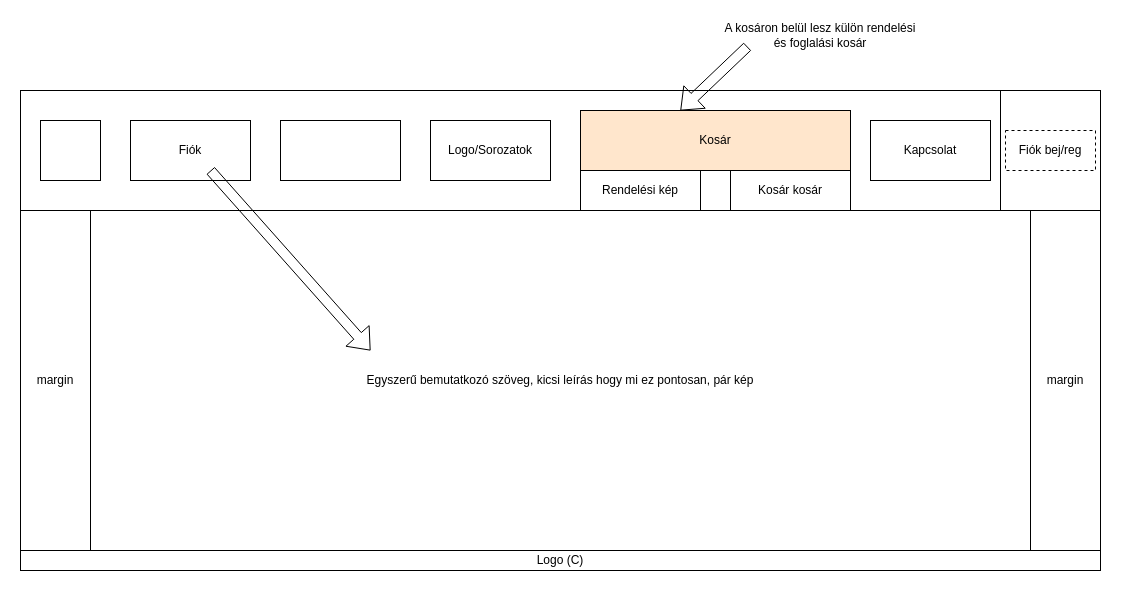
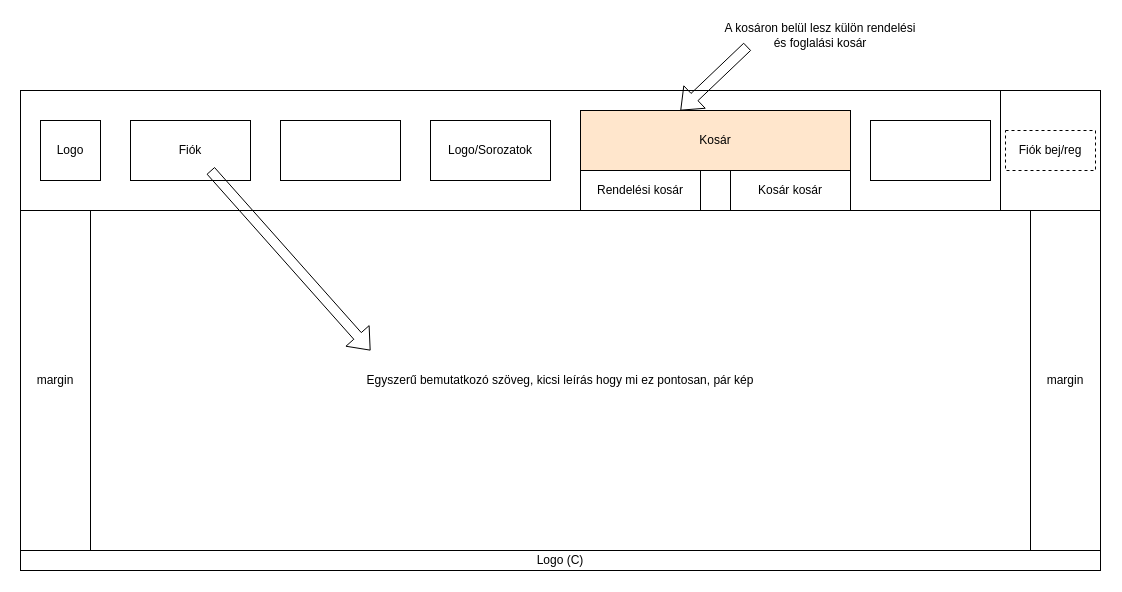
none -> (71, 151)
(931, 151) -> none
(641, 191) -> (641, 191)
